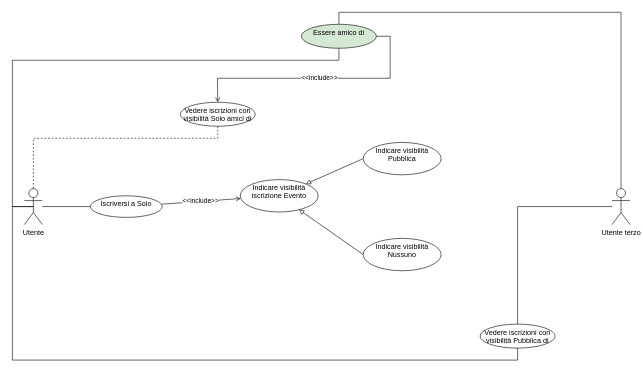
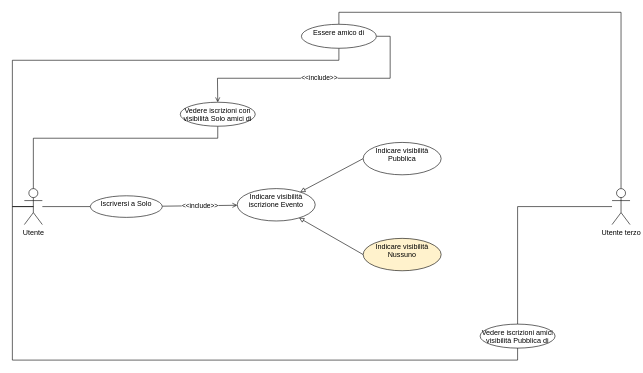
(339, 36) -> (339, 36)
(108, 138) -> (108, 138)
(279, 196) -> (276, 205)
(402, 255) -> (402, 255)
(518, 337) -> (518, 341)
